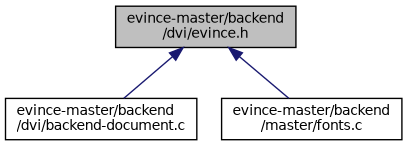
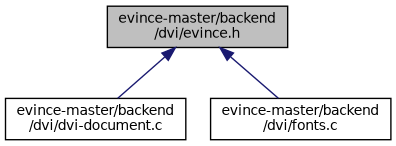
(101, 119) -> (96, 119)
(312, 119) -> (301, 119)
